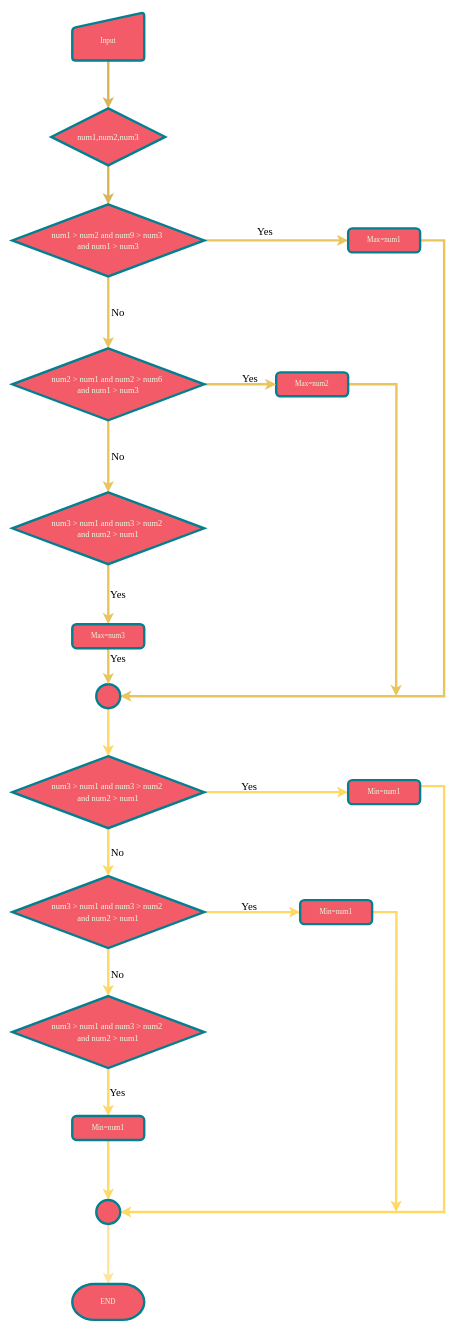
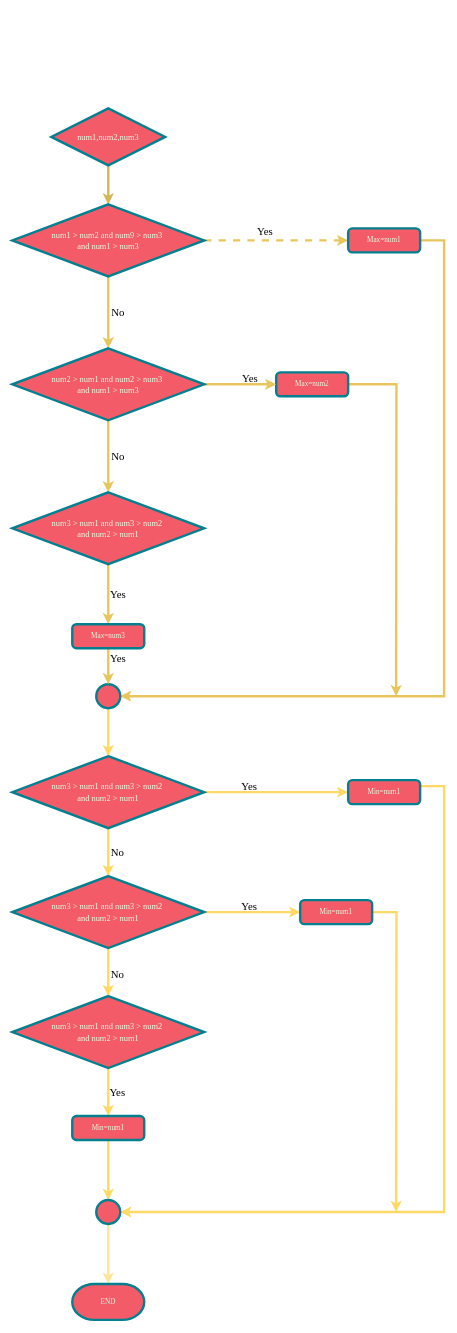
(108, 36) -> none
(108, 81) -> none
(272, 240) -> (272, 240)
(108, 384) -> (108, 384)
